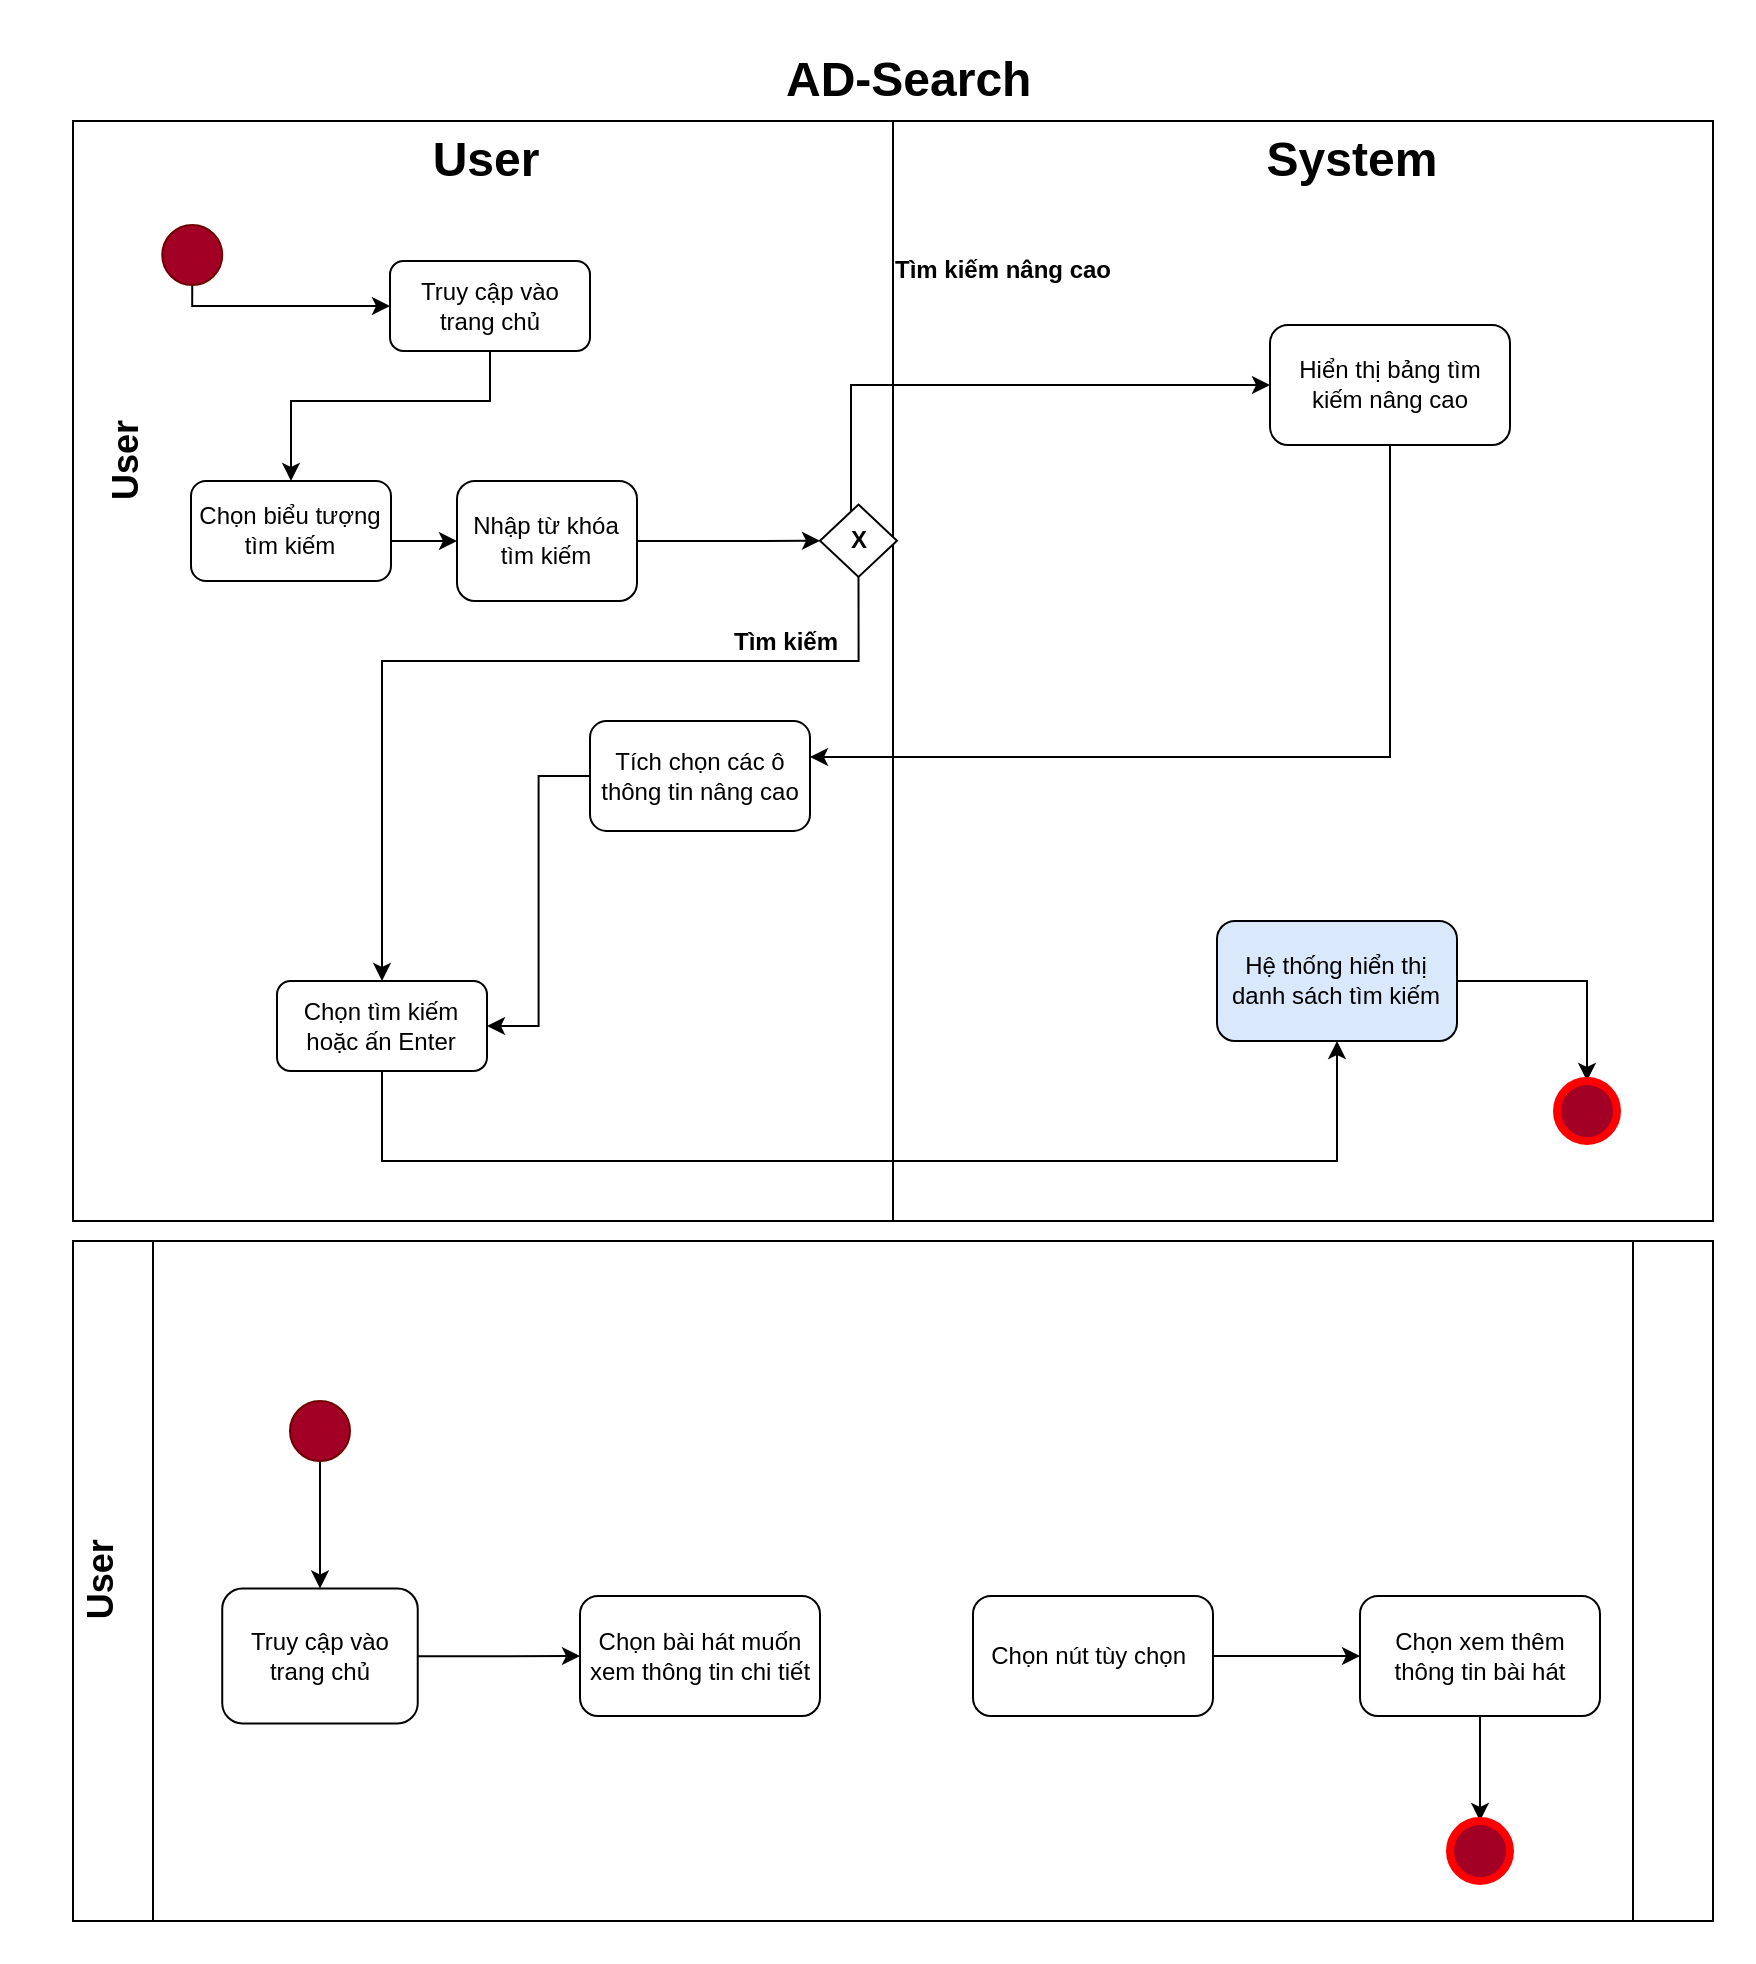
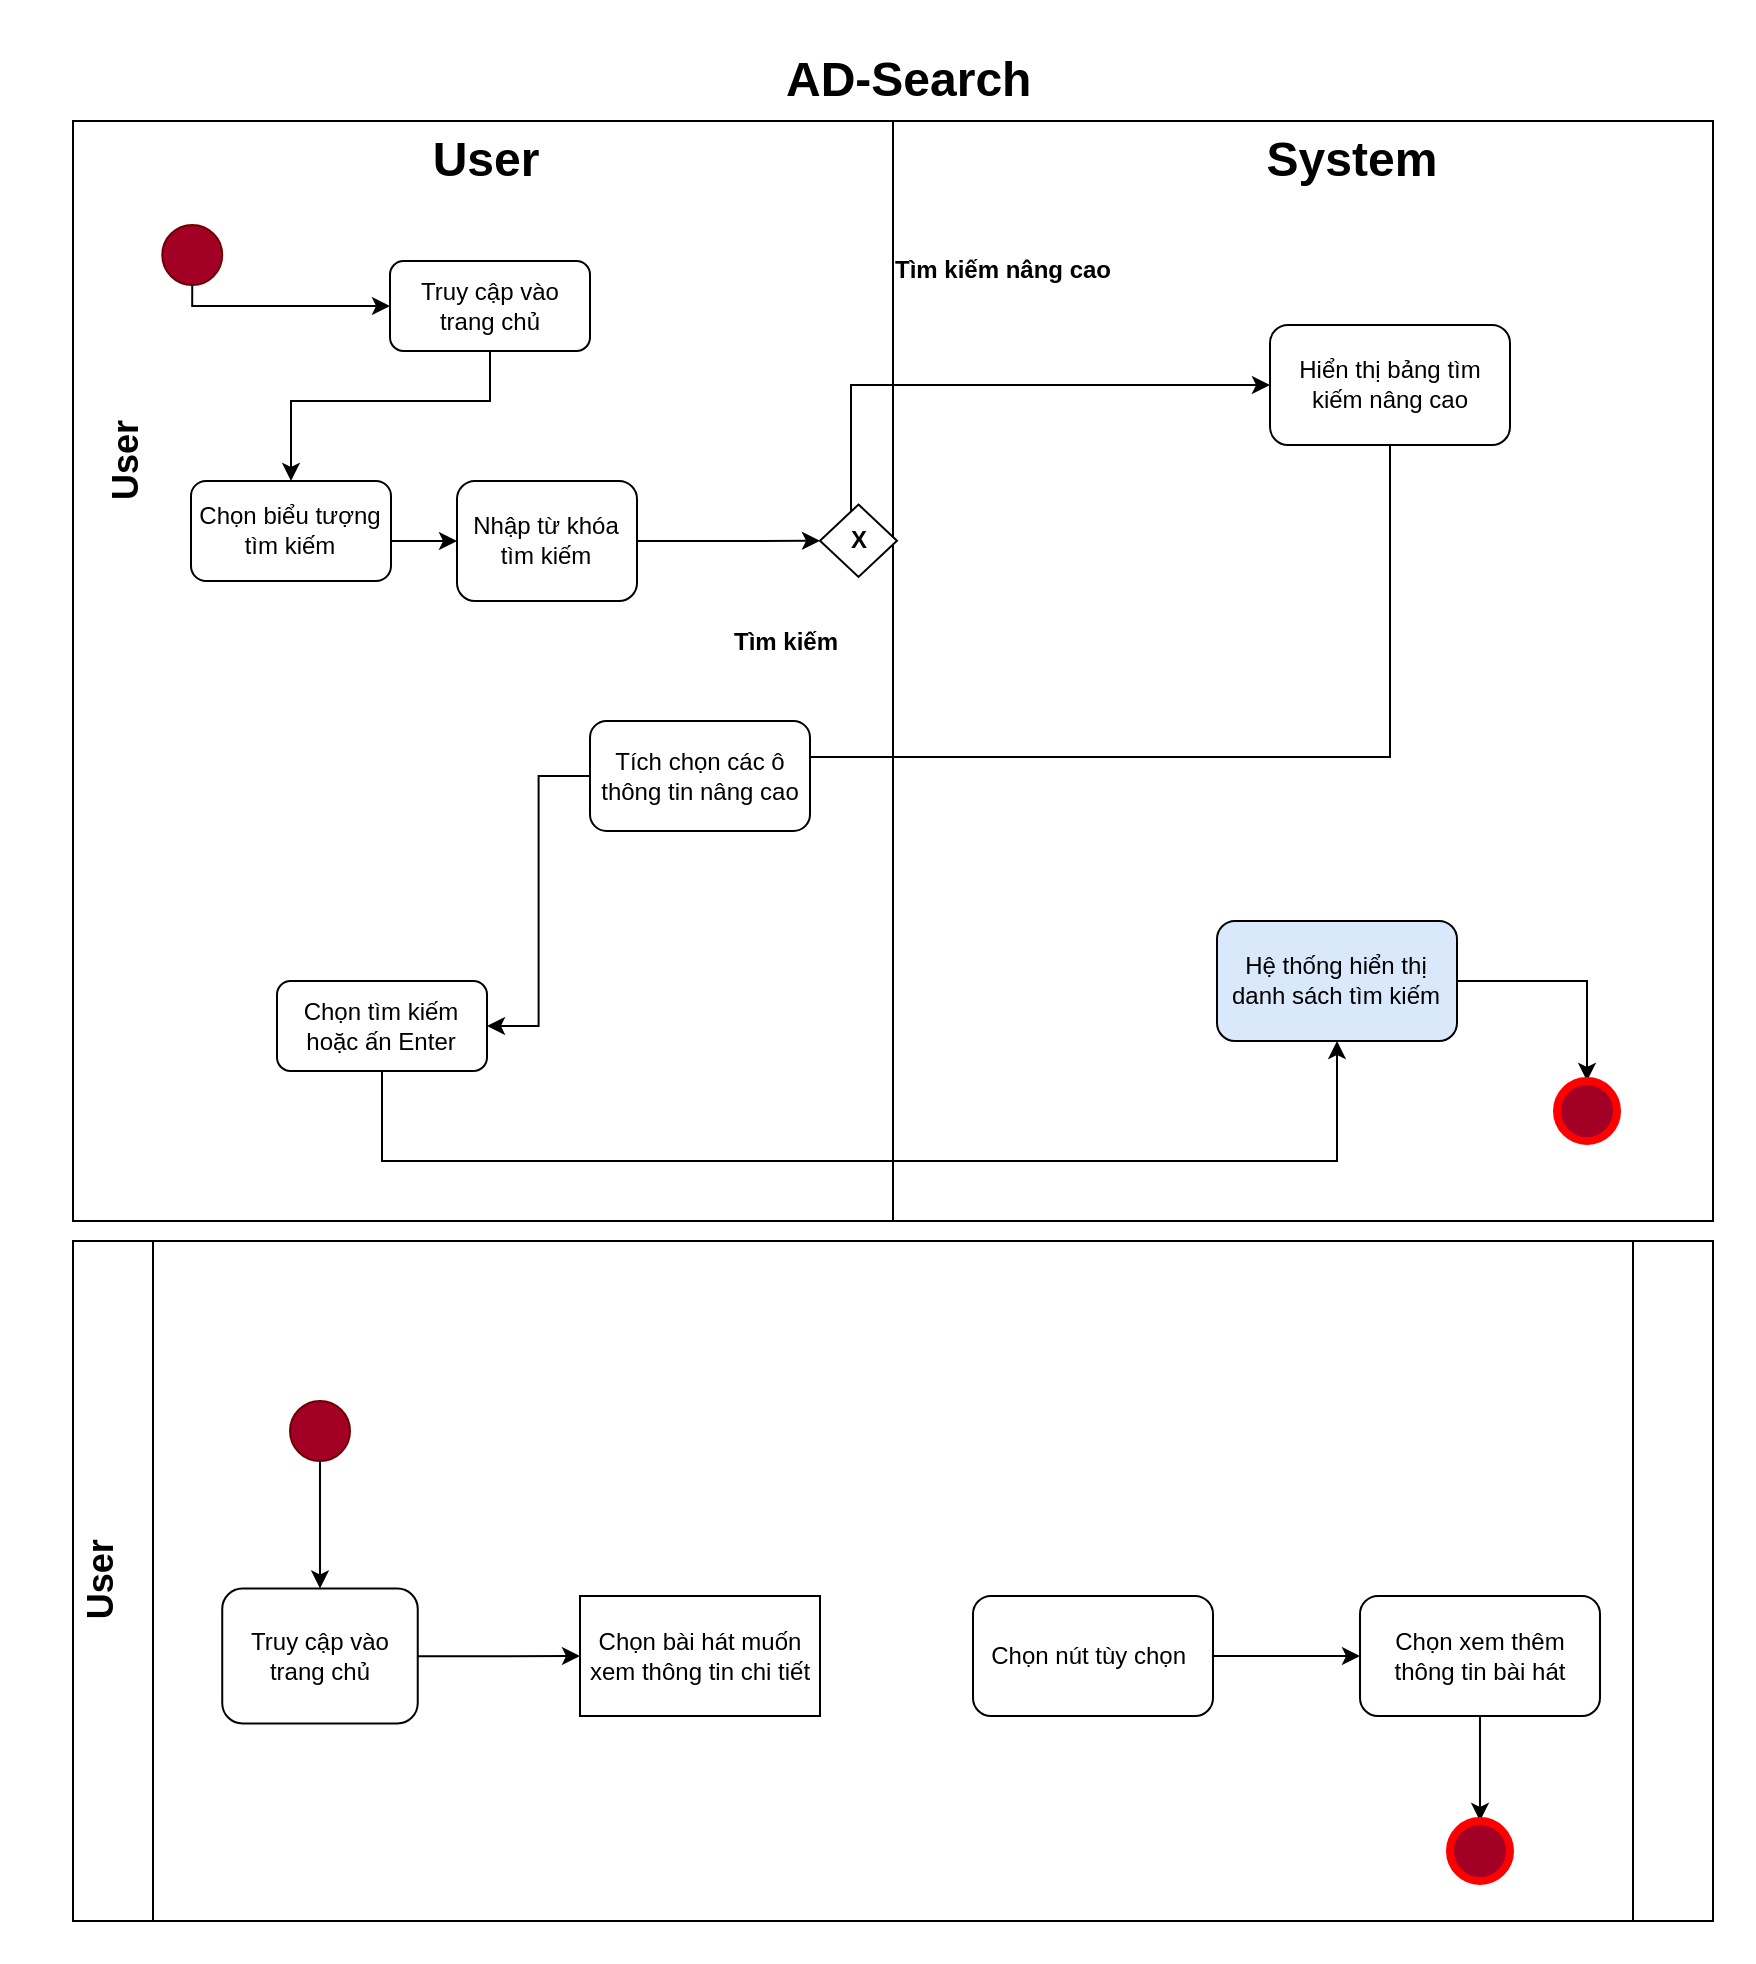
(509, 661) -> none
(825, 757) -> (819, 757)
(700, 1656) -> (700, 1656)
